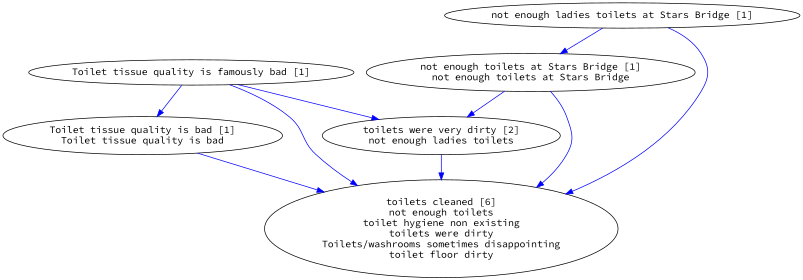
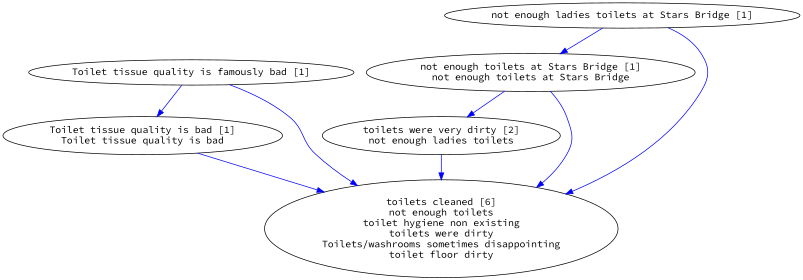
(305, 101) -> none
